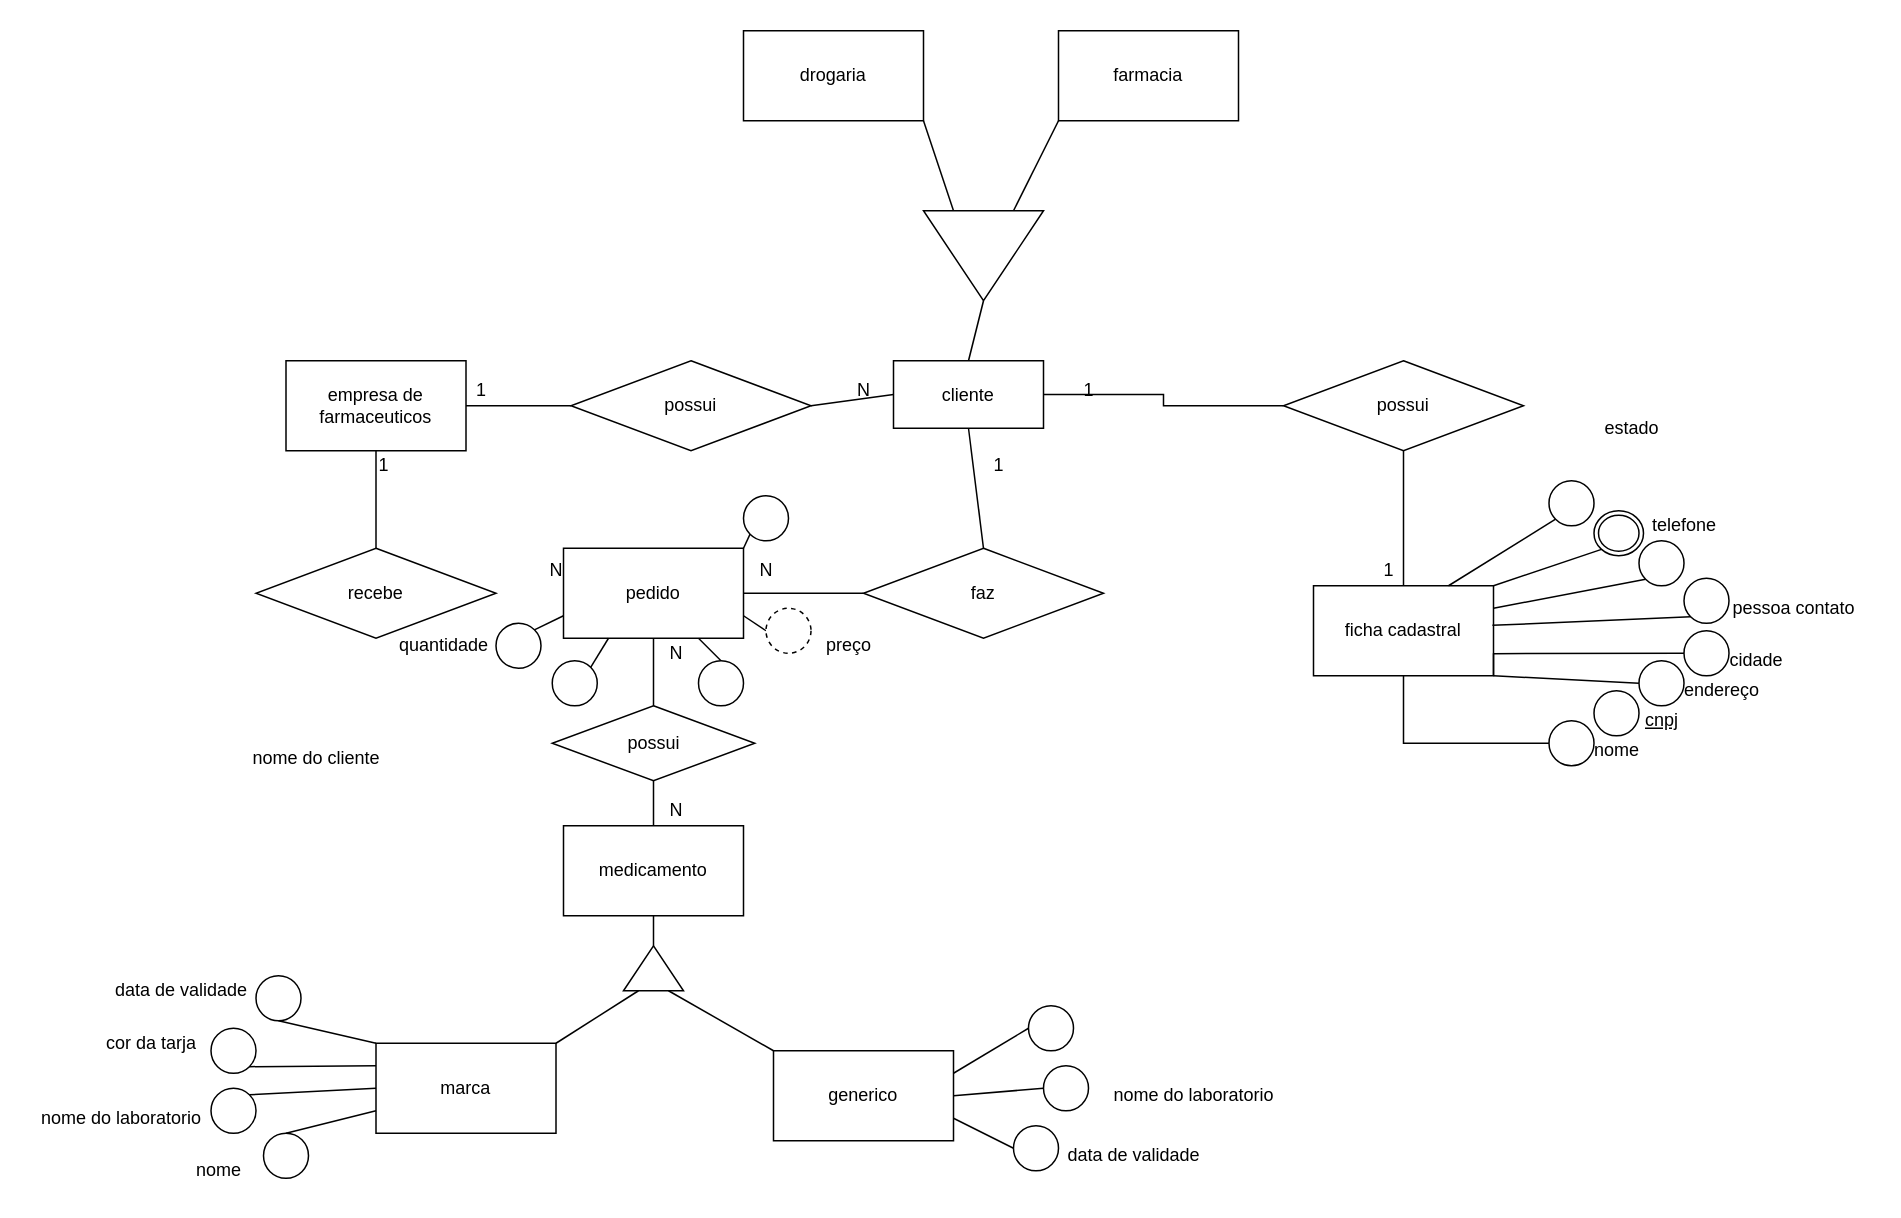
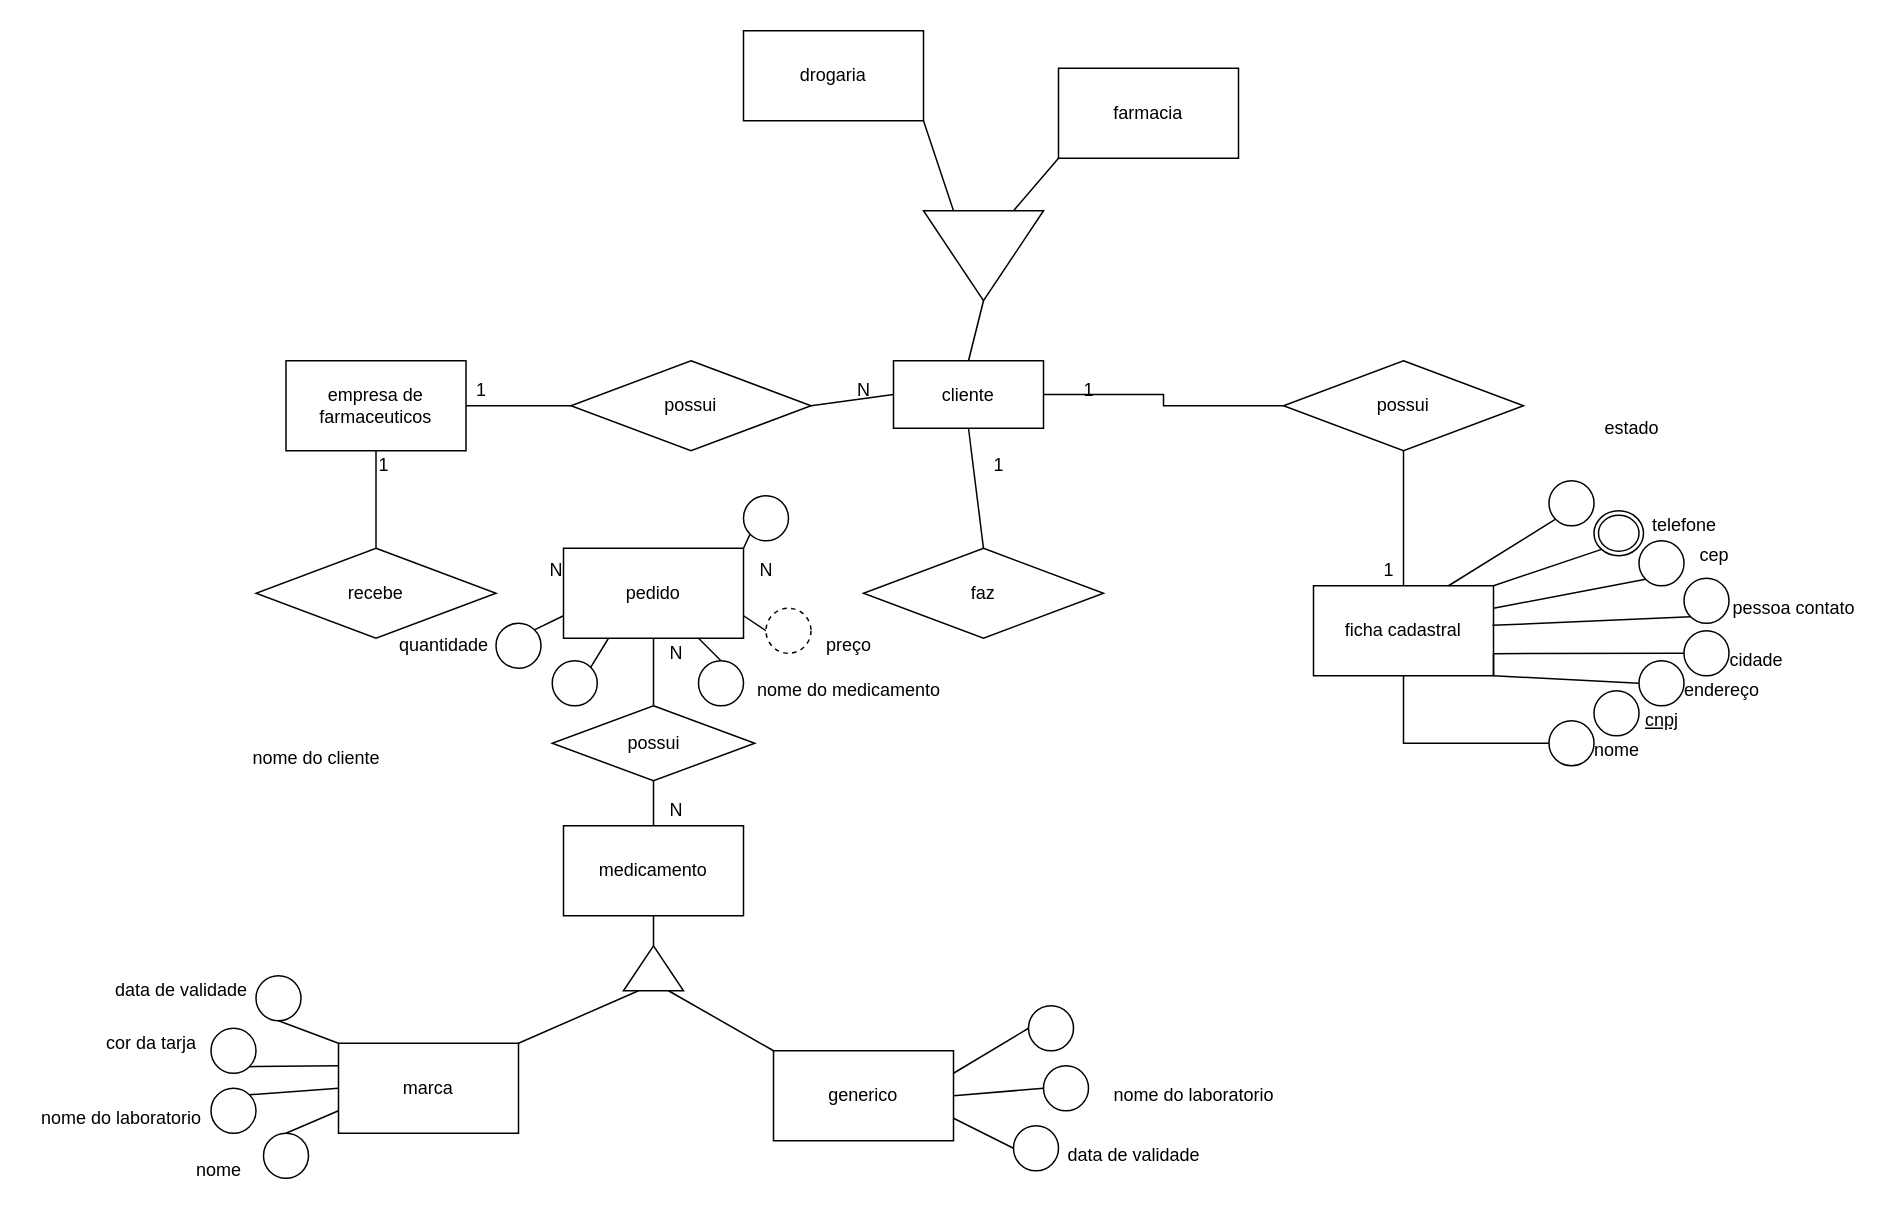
(1148, 76) -> (1148, 113)
none -> (1714, 556)
(803, 593) -> none
none -> (848, 691)
(466, 1088) -> (428, 1088)
